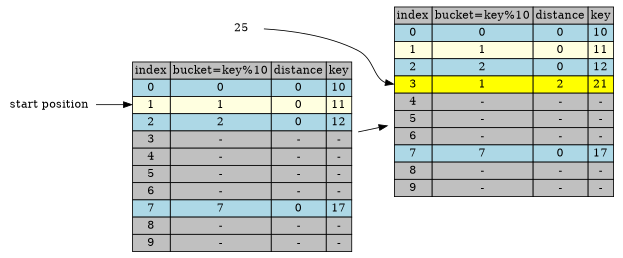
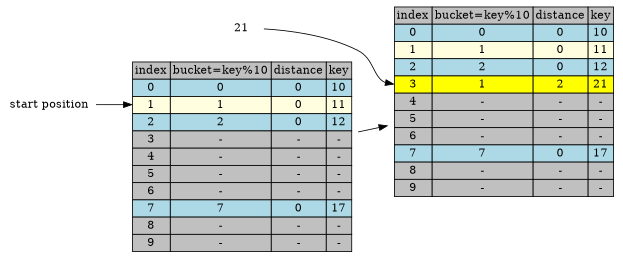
(242, 28) -> (242, 28)
